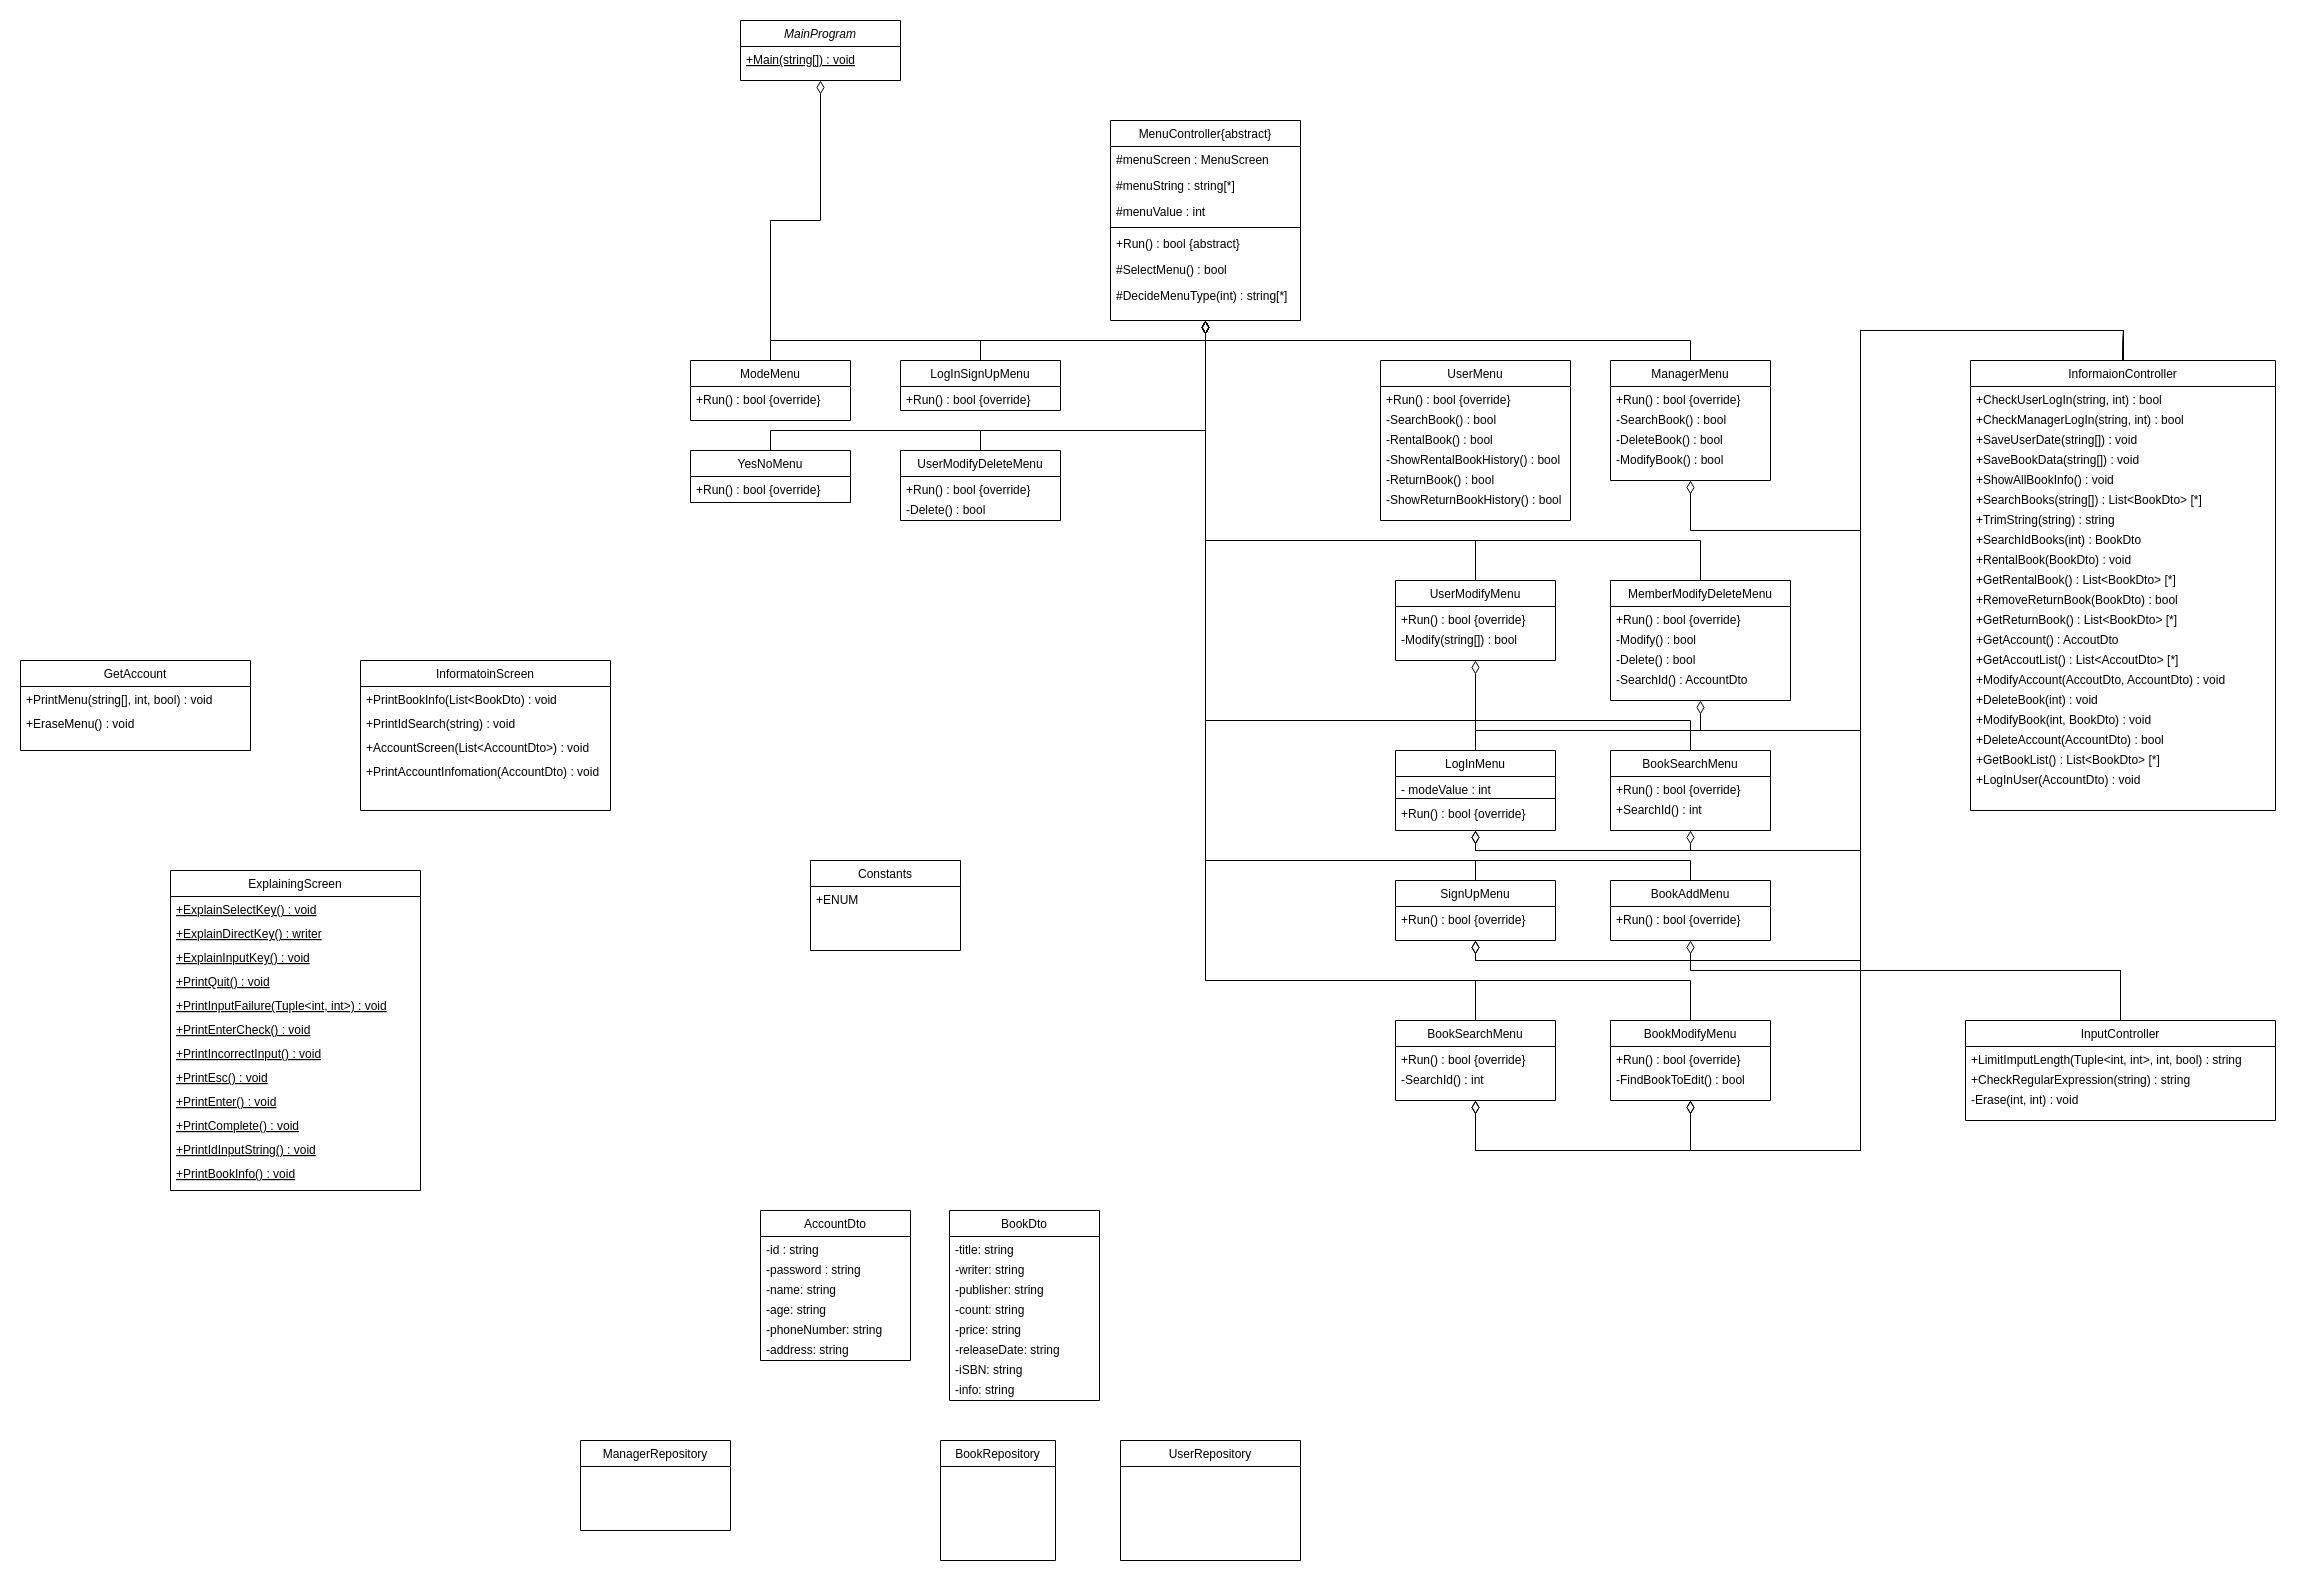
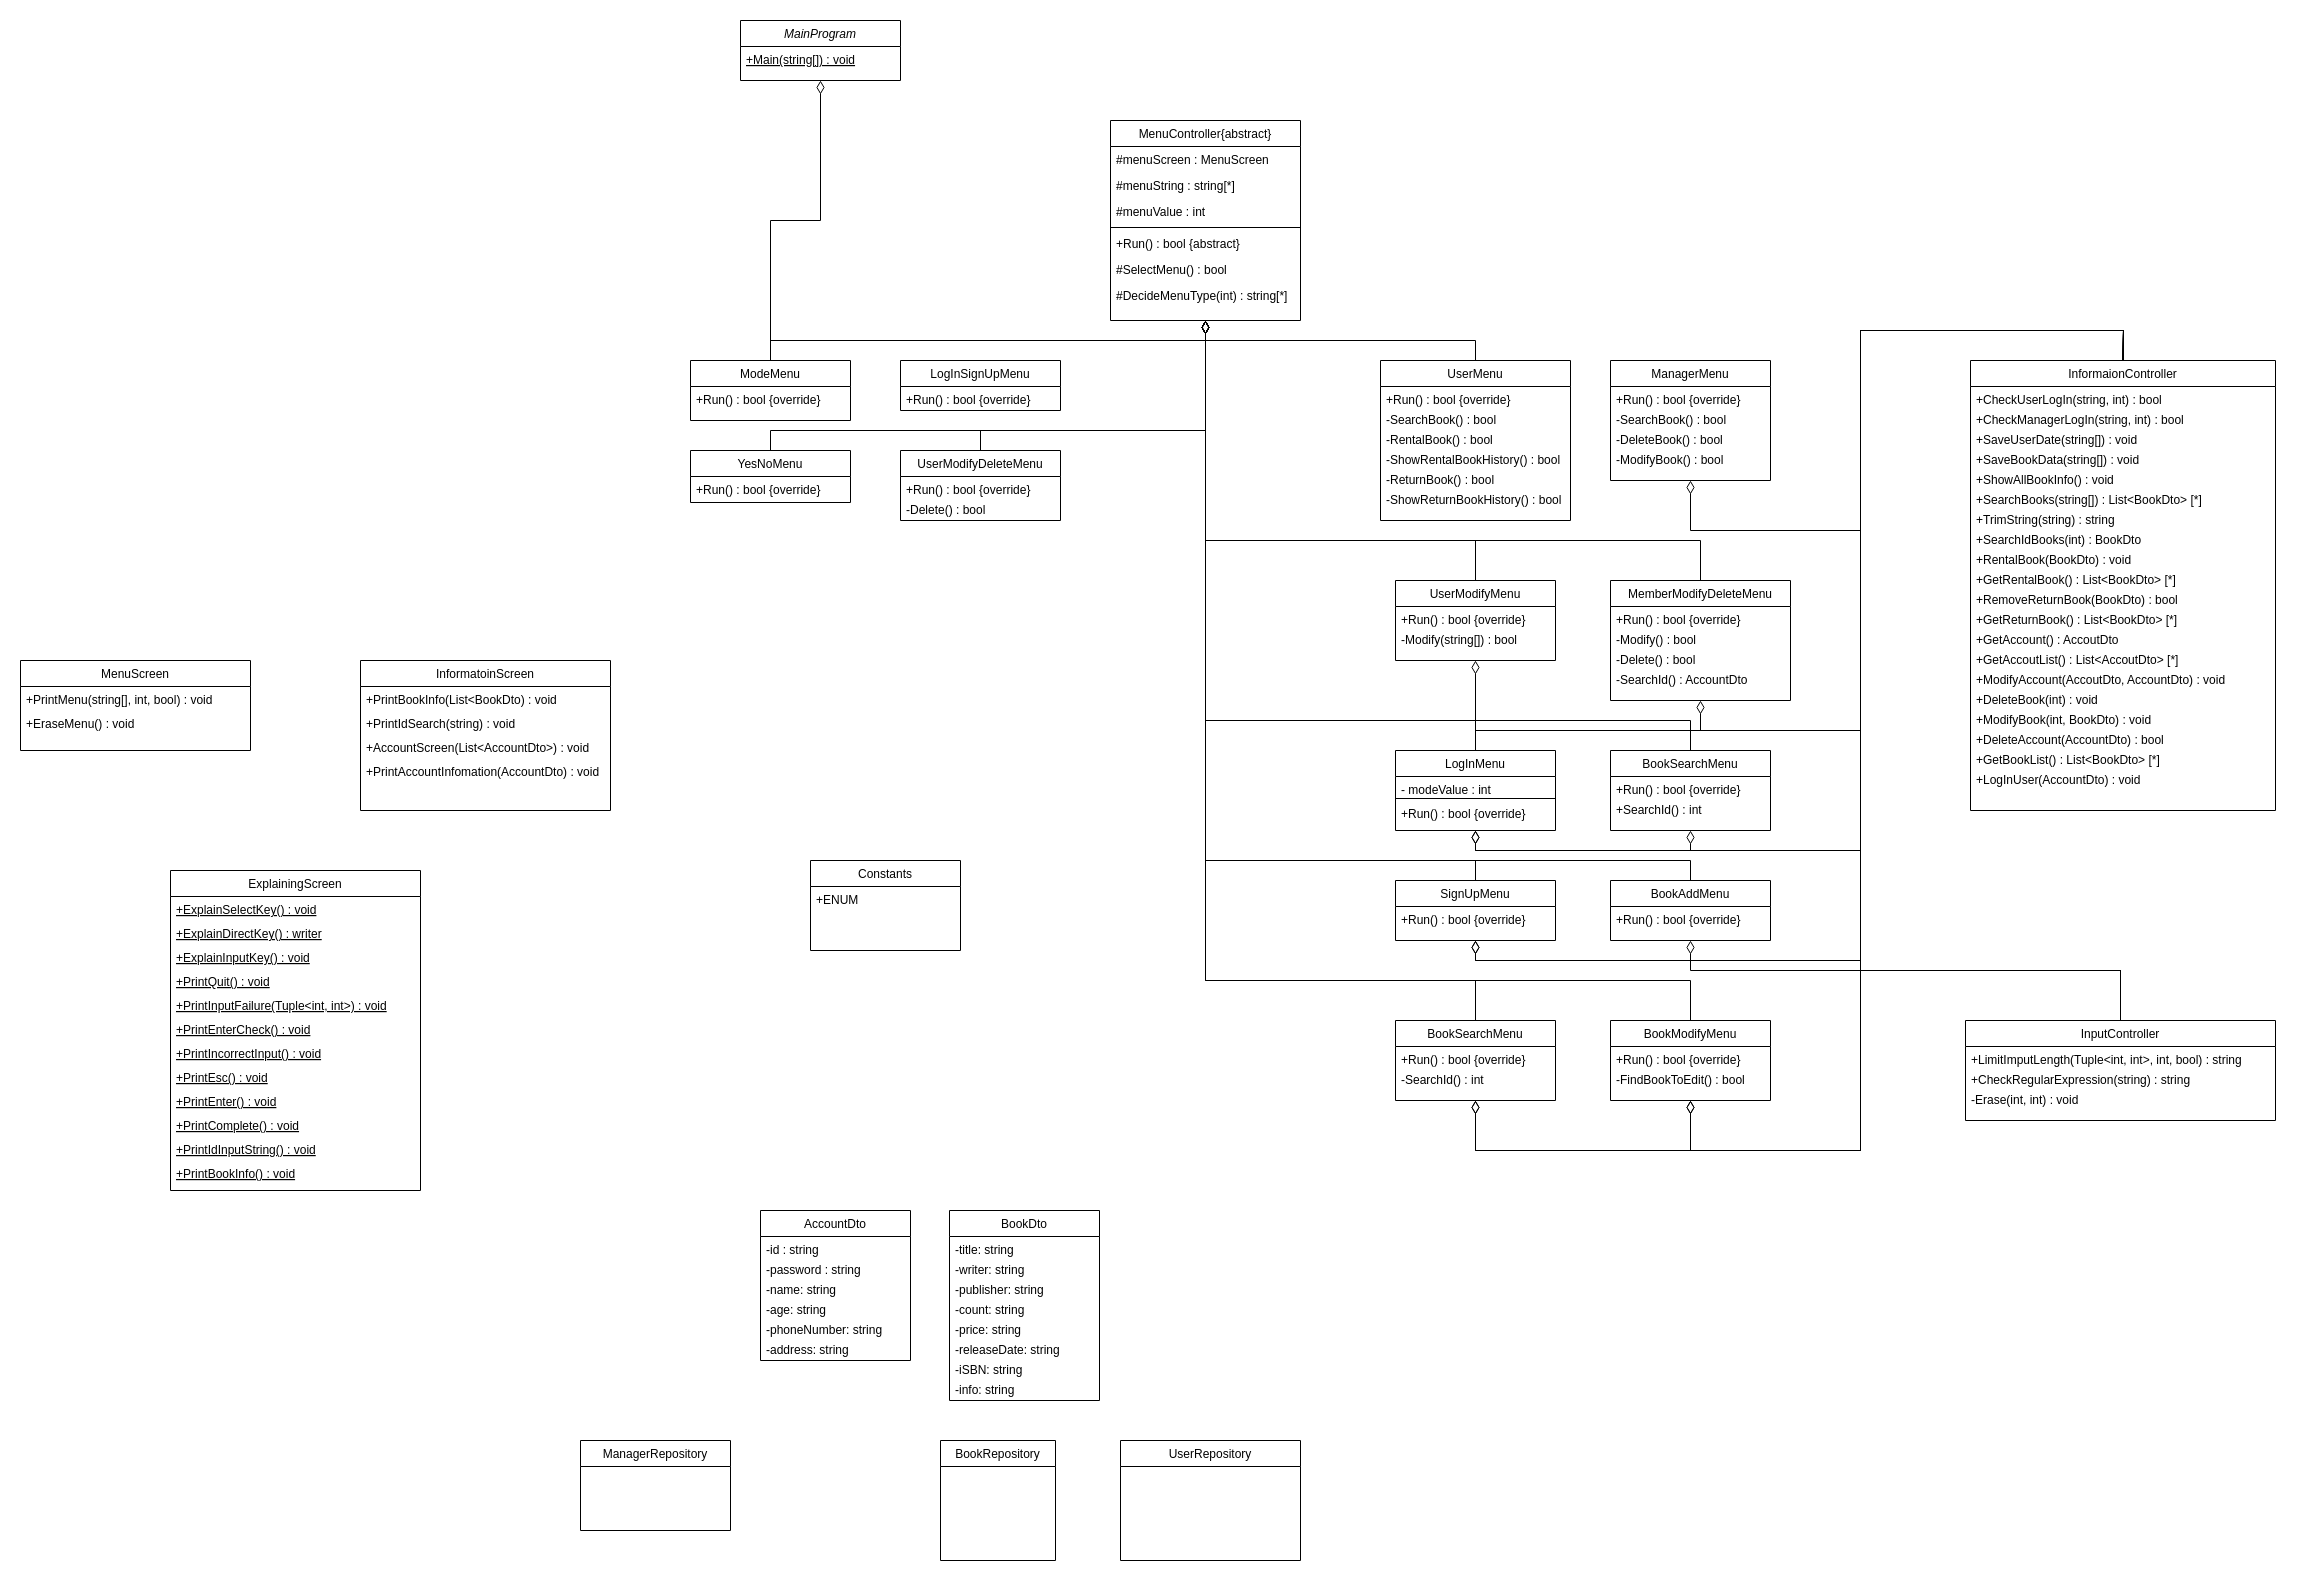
(1595, 341) -> none
(981, 352) -> none
none -> (1476, 352)
(135, 674) -> (135, 674)
